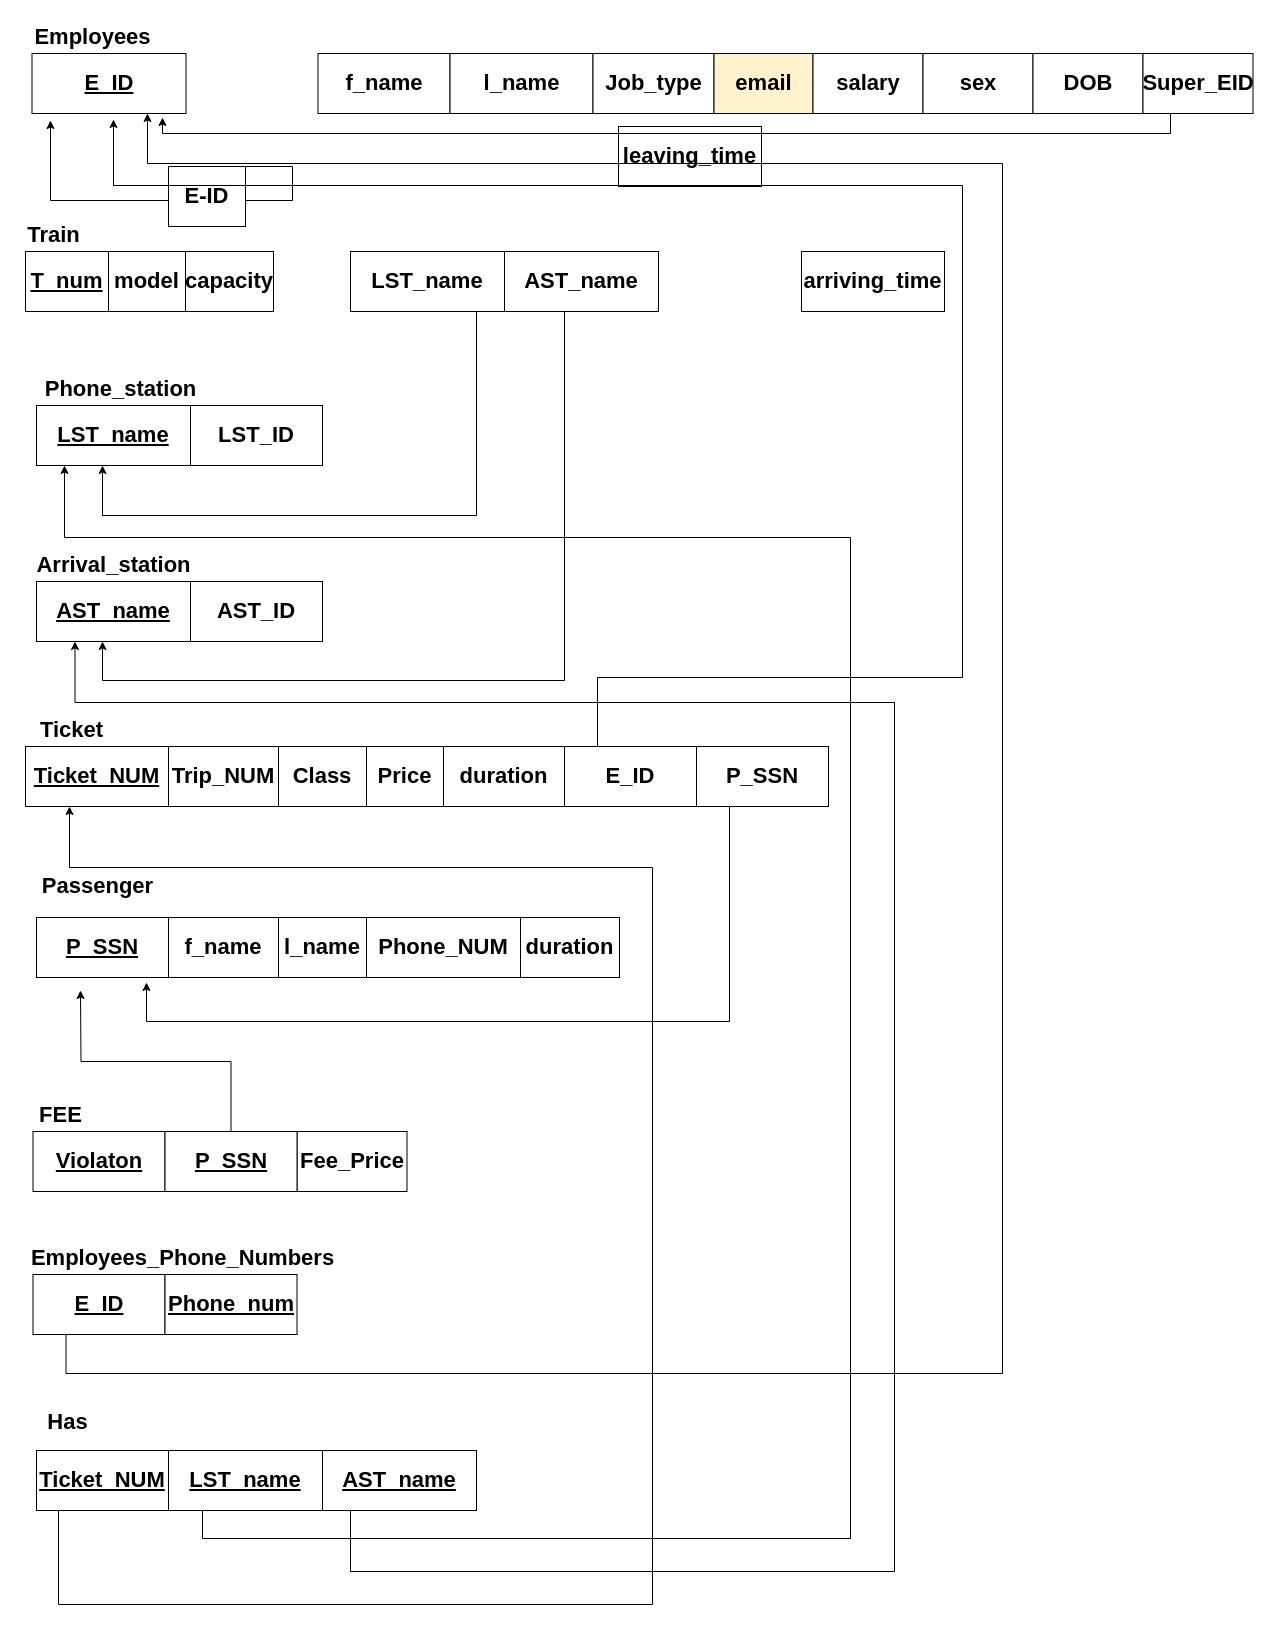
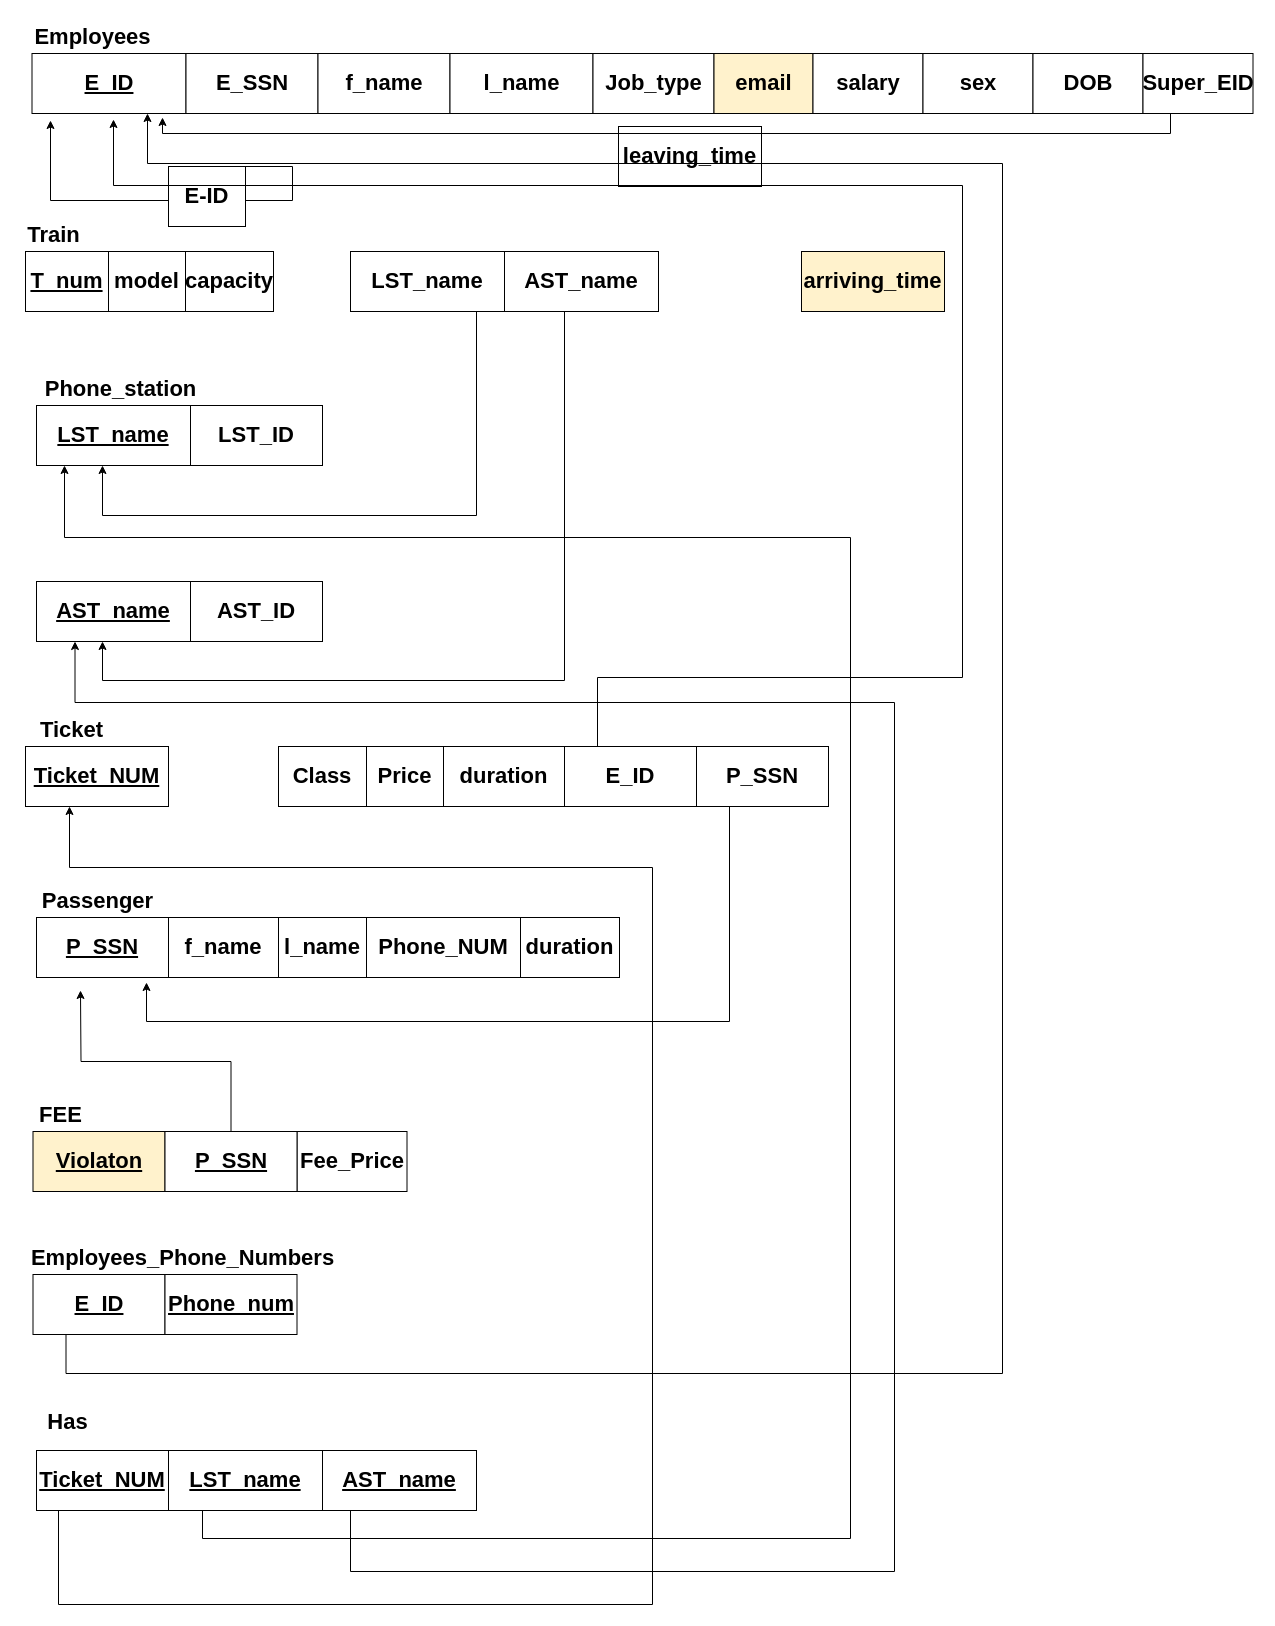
none -> (252, 84)
(873, 282) -> (873, 282)
(114, 565) -> none
(224, 777) -> none
(98, 886) -> (98, 901)
(99, 1162) -> (99, 1162)
